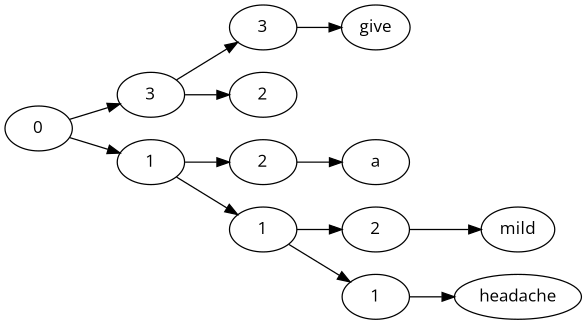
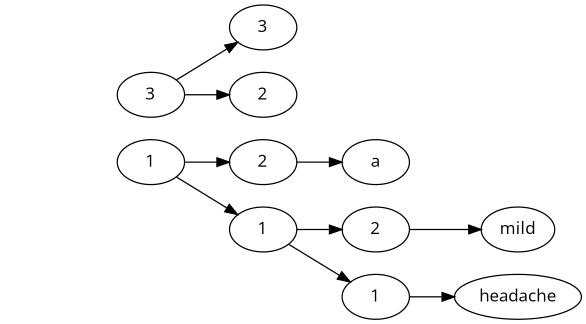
(376, 27) -> none
(39, 128) -> none
